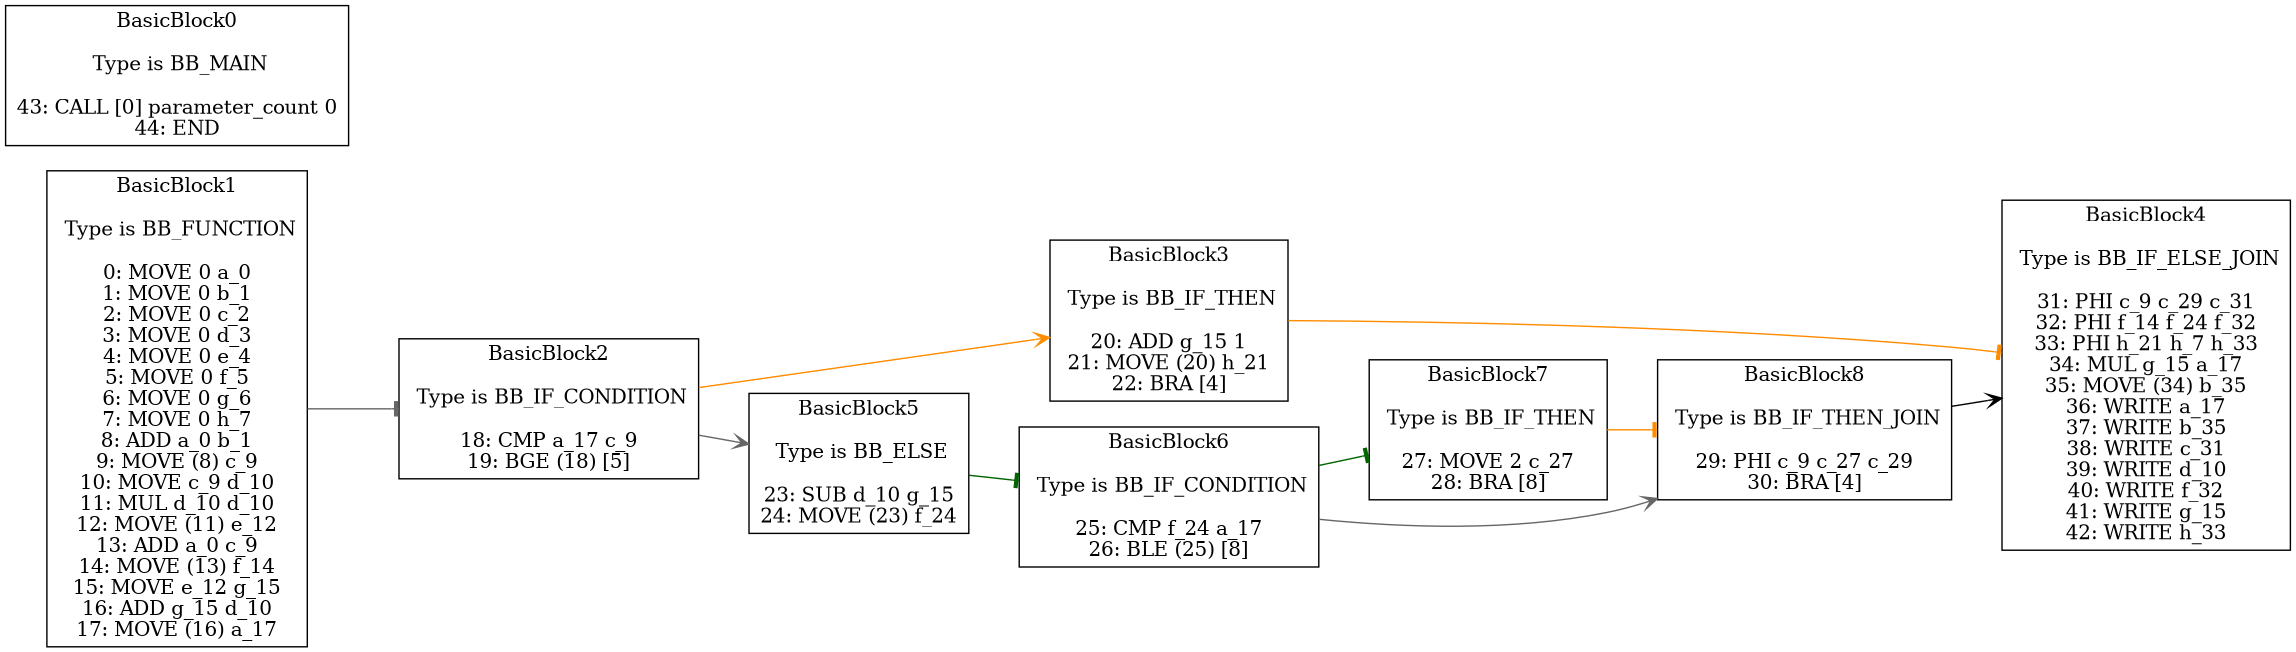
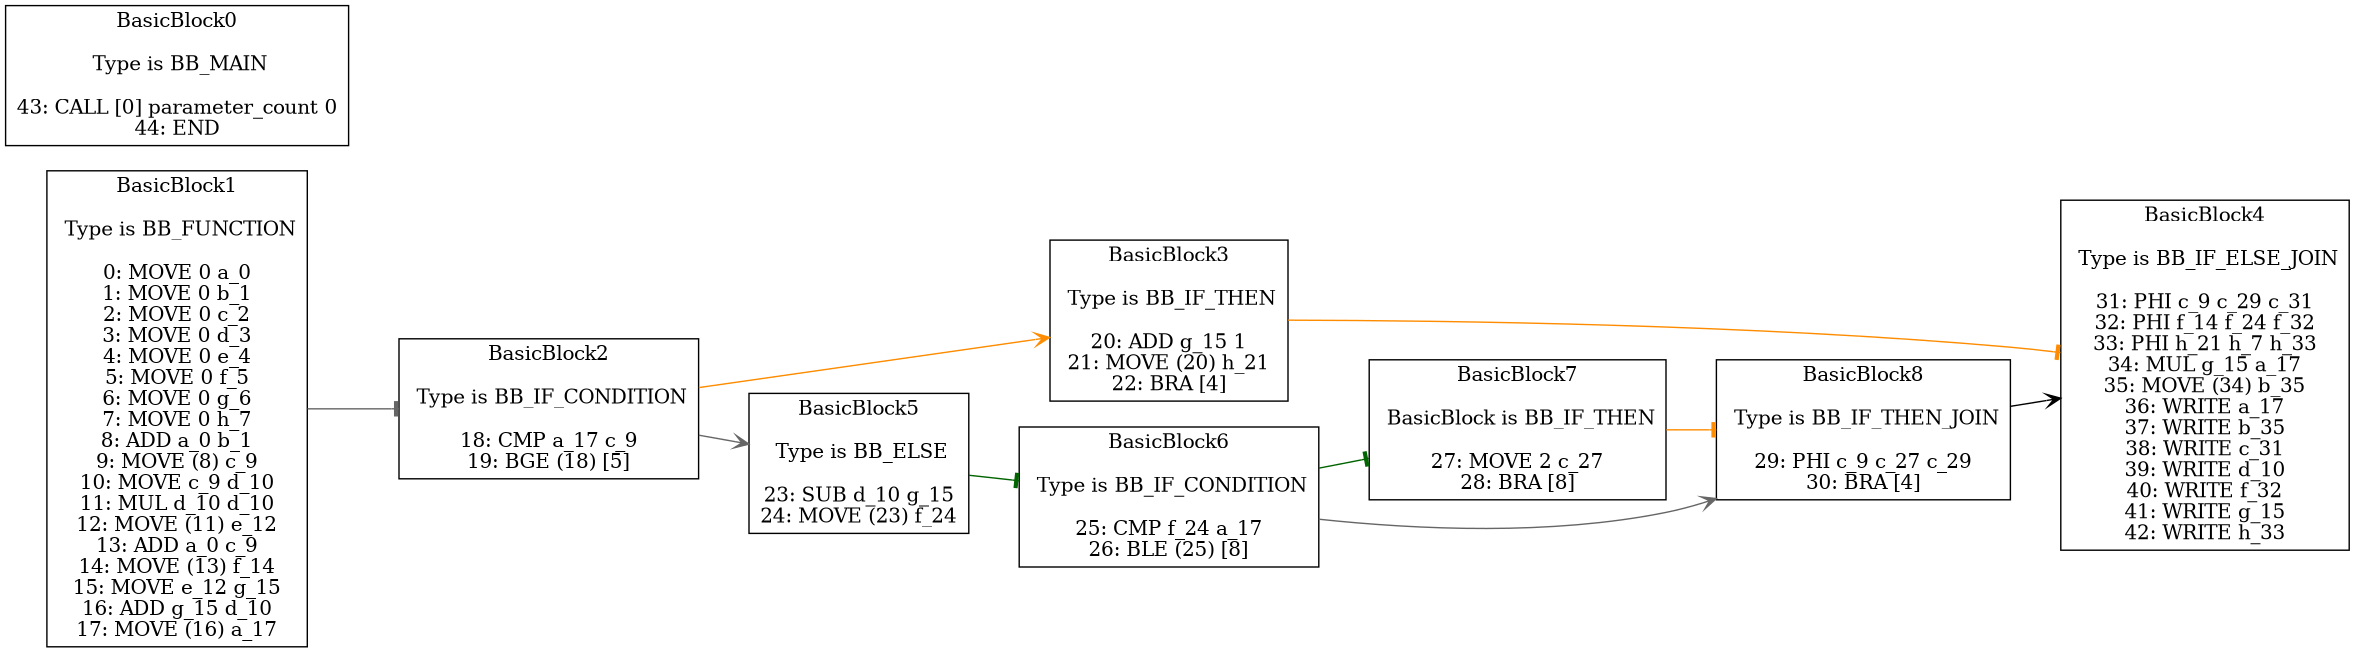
(1488, 430) -> (1518, 430)
